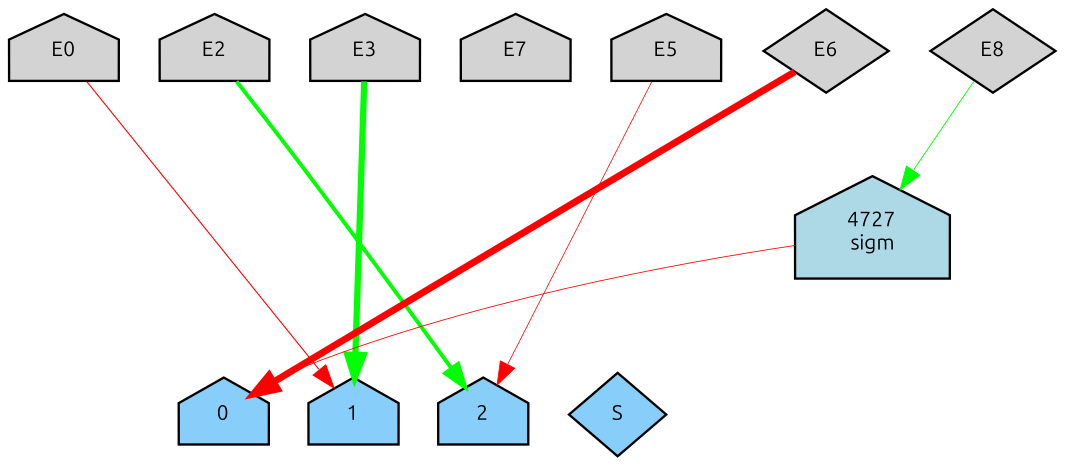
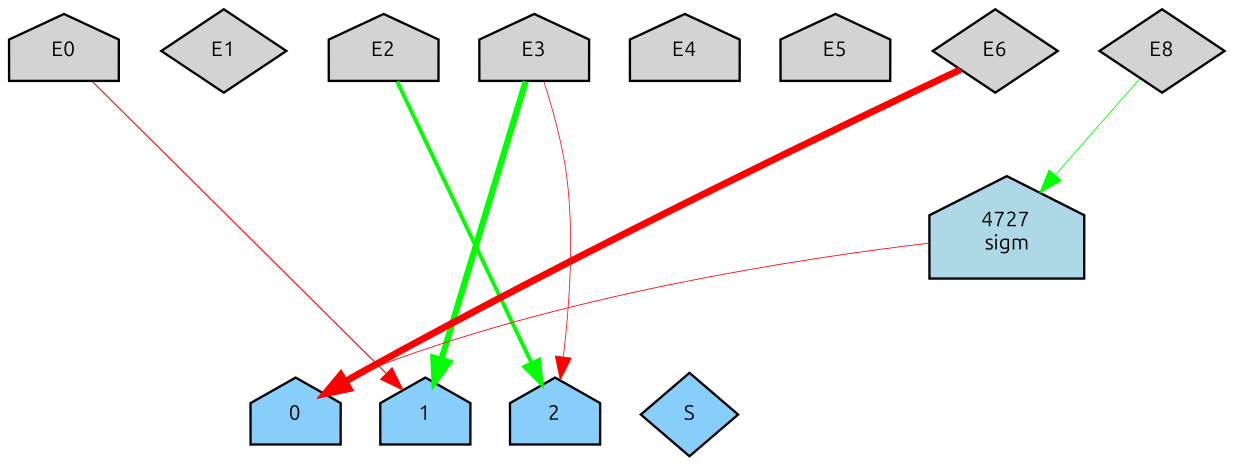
none -> (224, 51)
(516, 51) -> (685, 51)
(580, 223) -> (570, 218)
